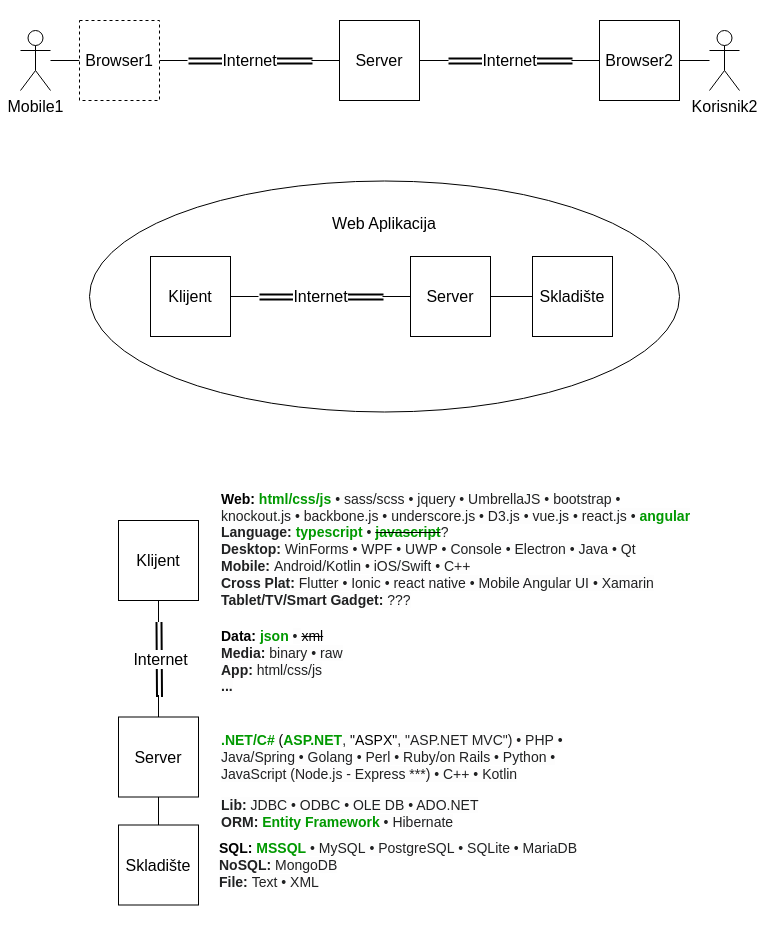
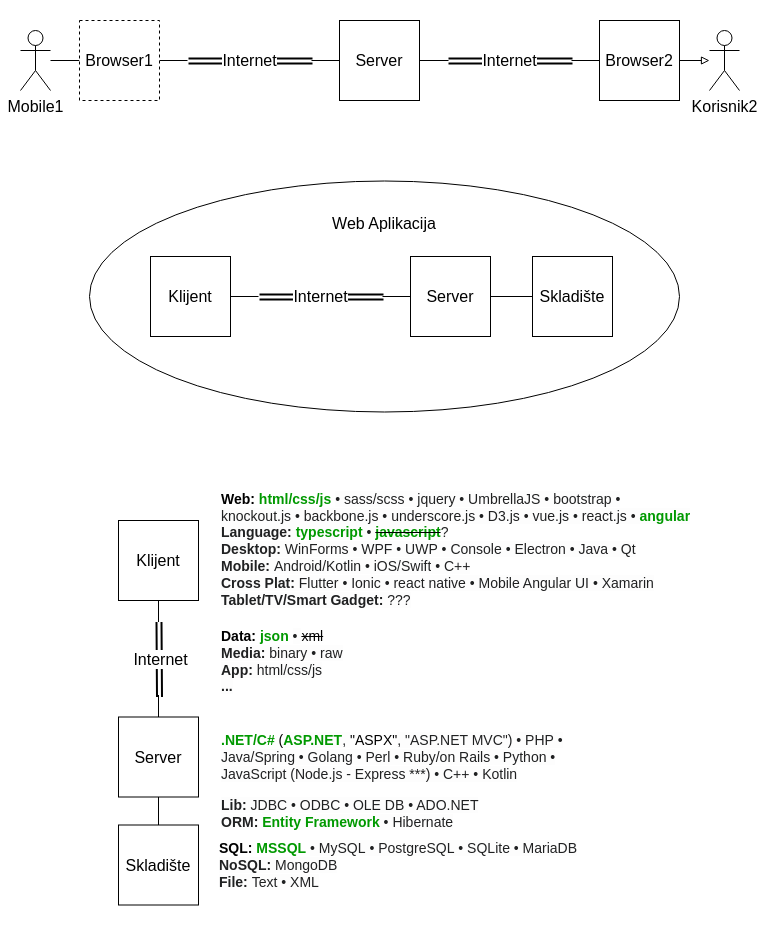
(704, 61) -> (700, 61)
